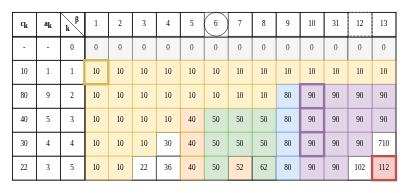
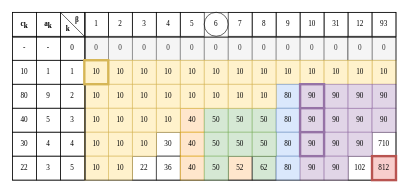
(360, 24) -> (360, 24)
(384, 24) -> (384, 24)
(384, 168) -> (384, 168)
